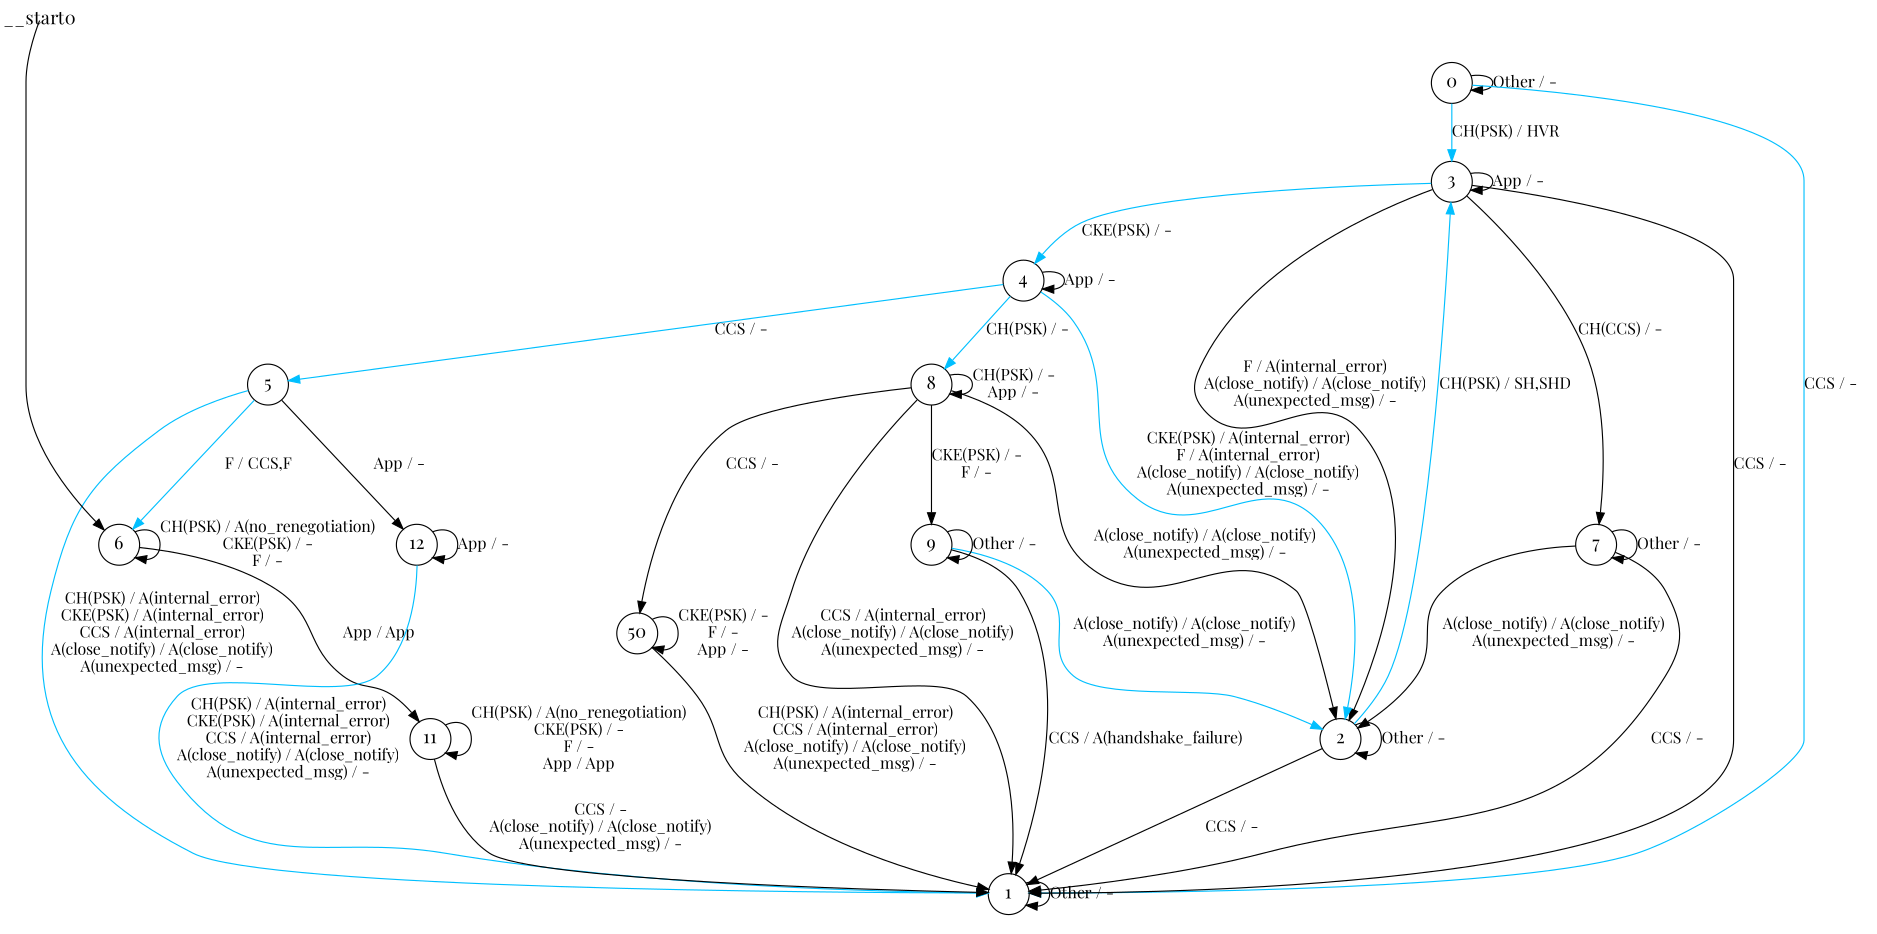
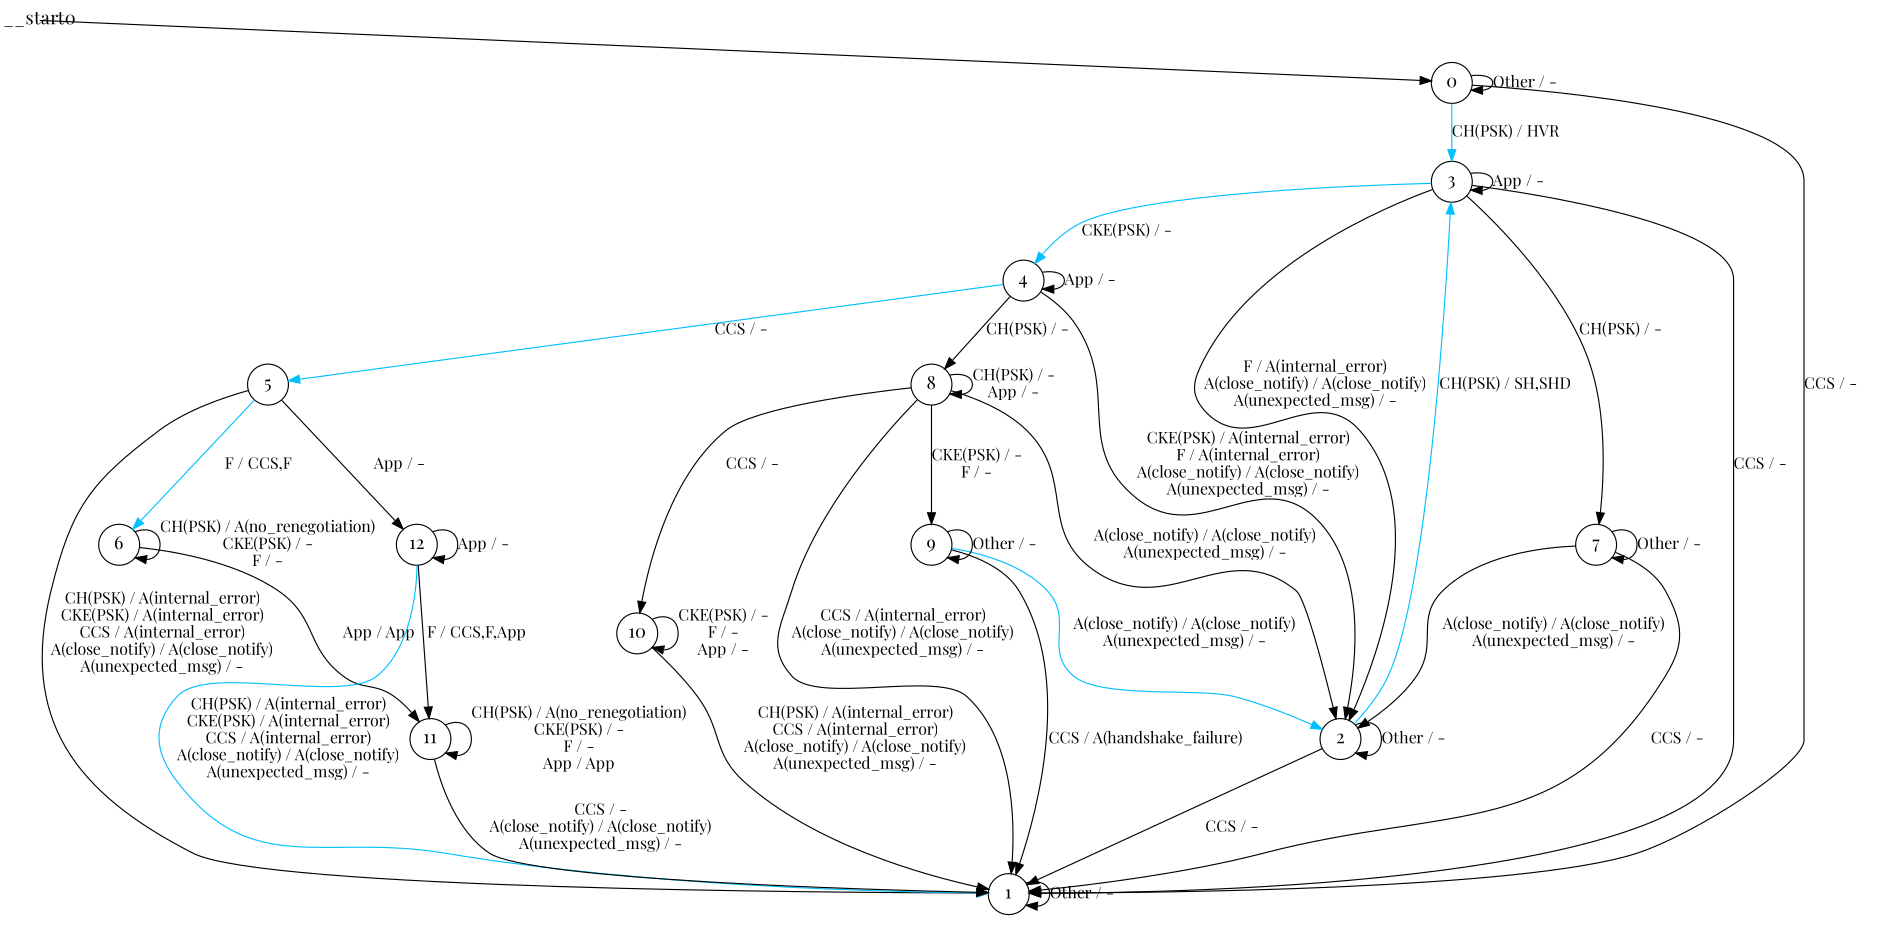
(26, 280) -> (730, 50)
(982, 328) -> (982, 328)
(1621, 330) -> (1621, 330)
(1208, 512) -> (1208, 512)
(637, 633) -> (637, 633)
none -> (423, 636)
(1804, 683) -> (1804, 683)
(271, 869) -> (271, 869)
